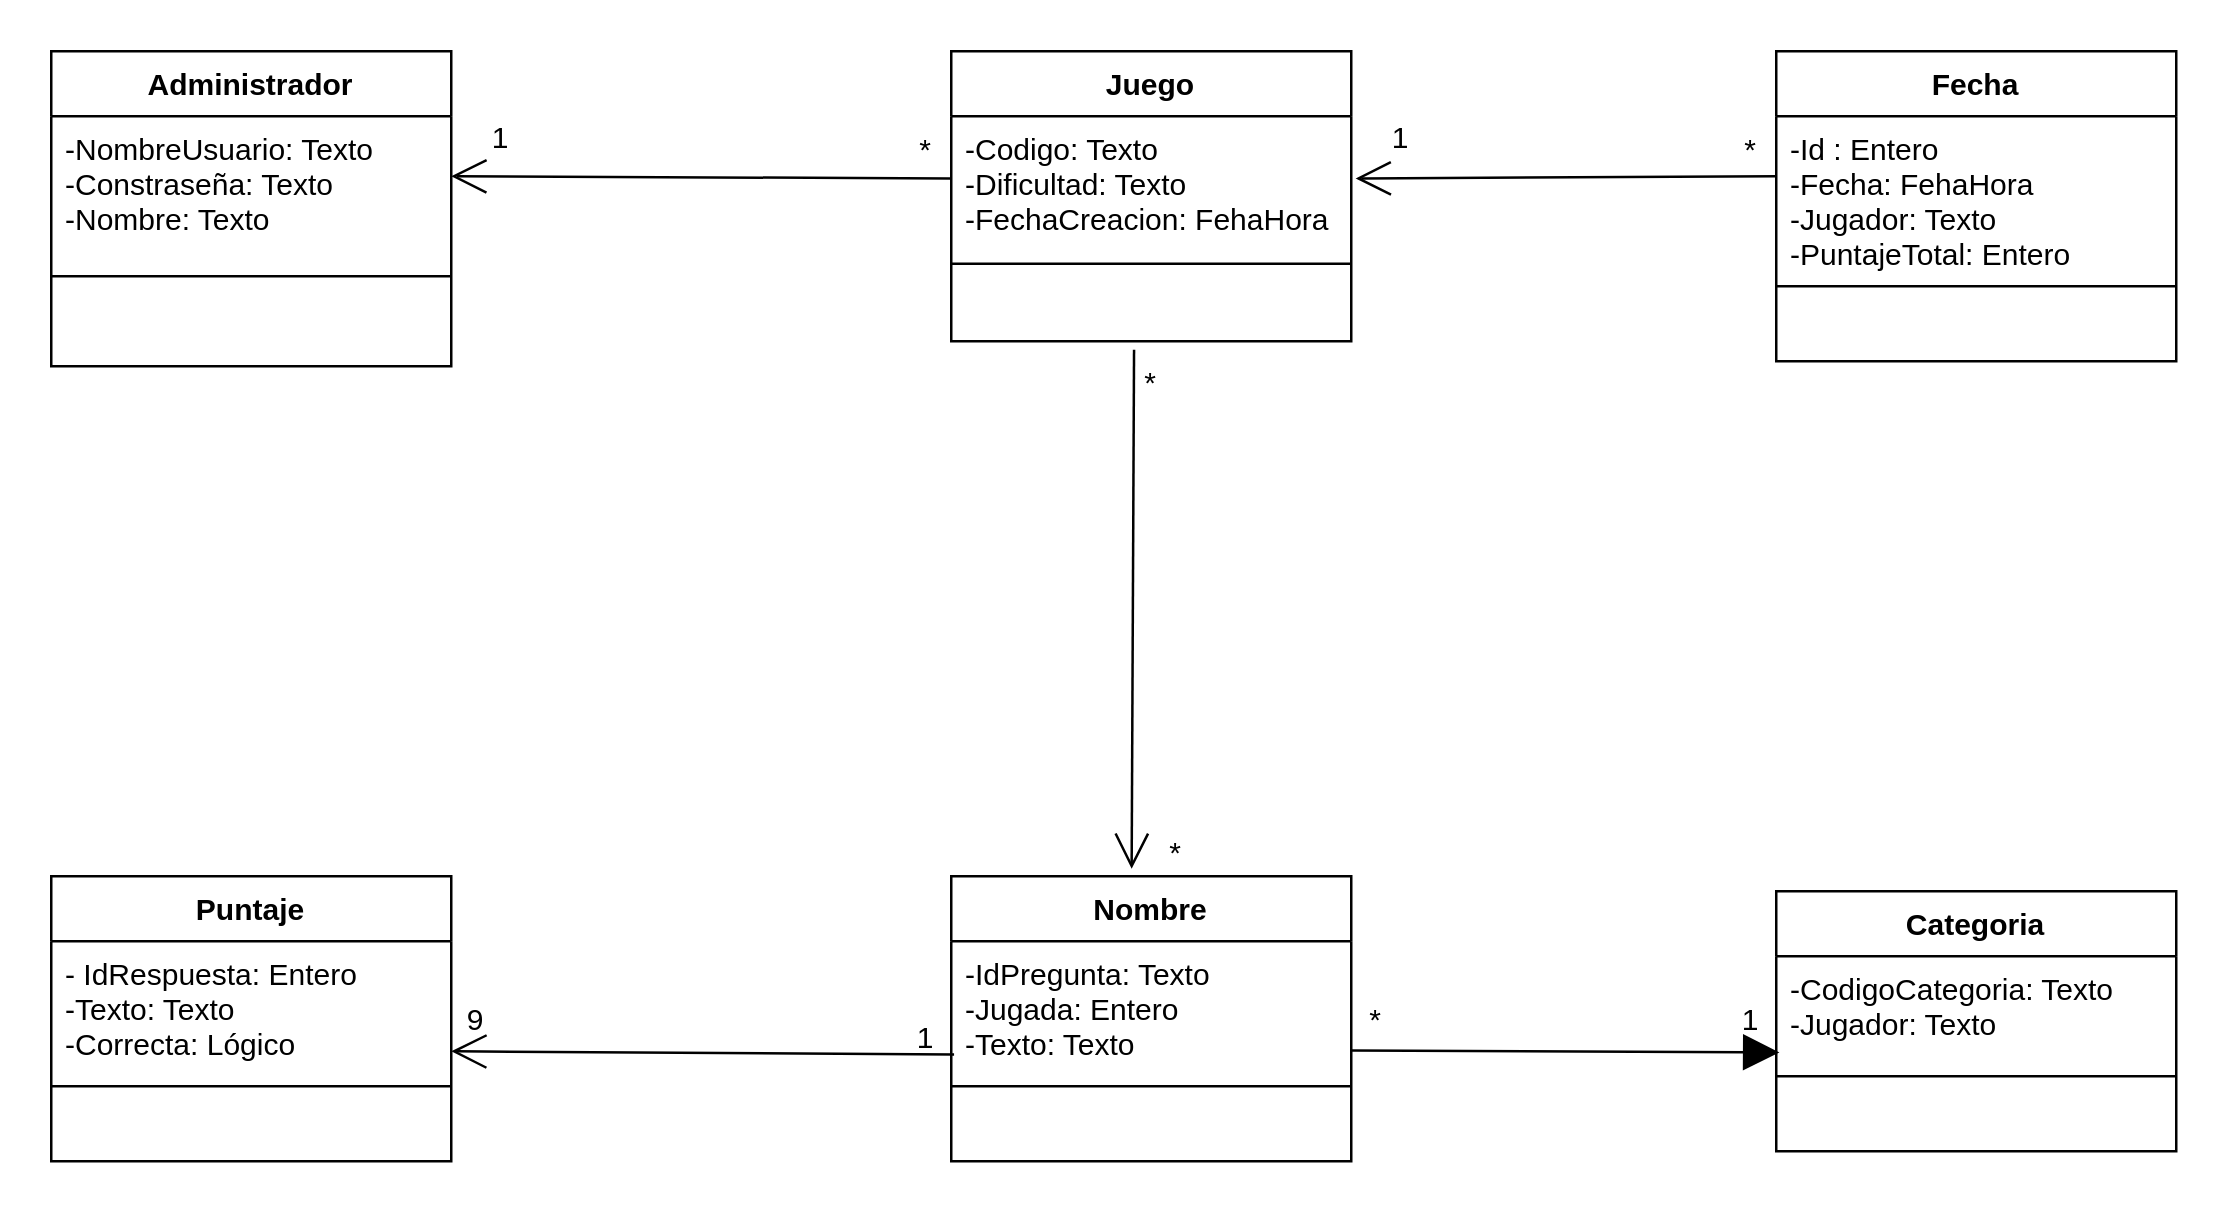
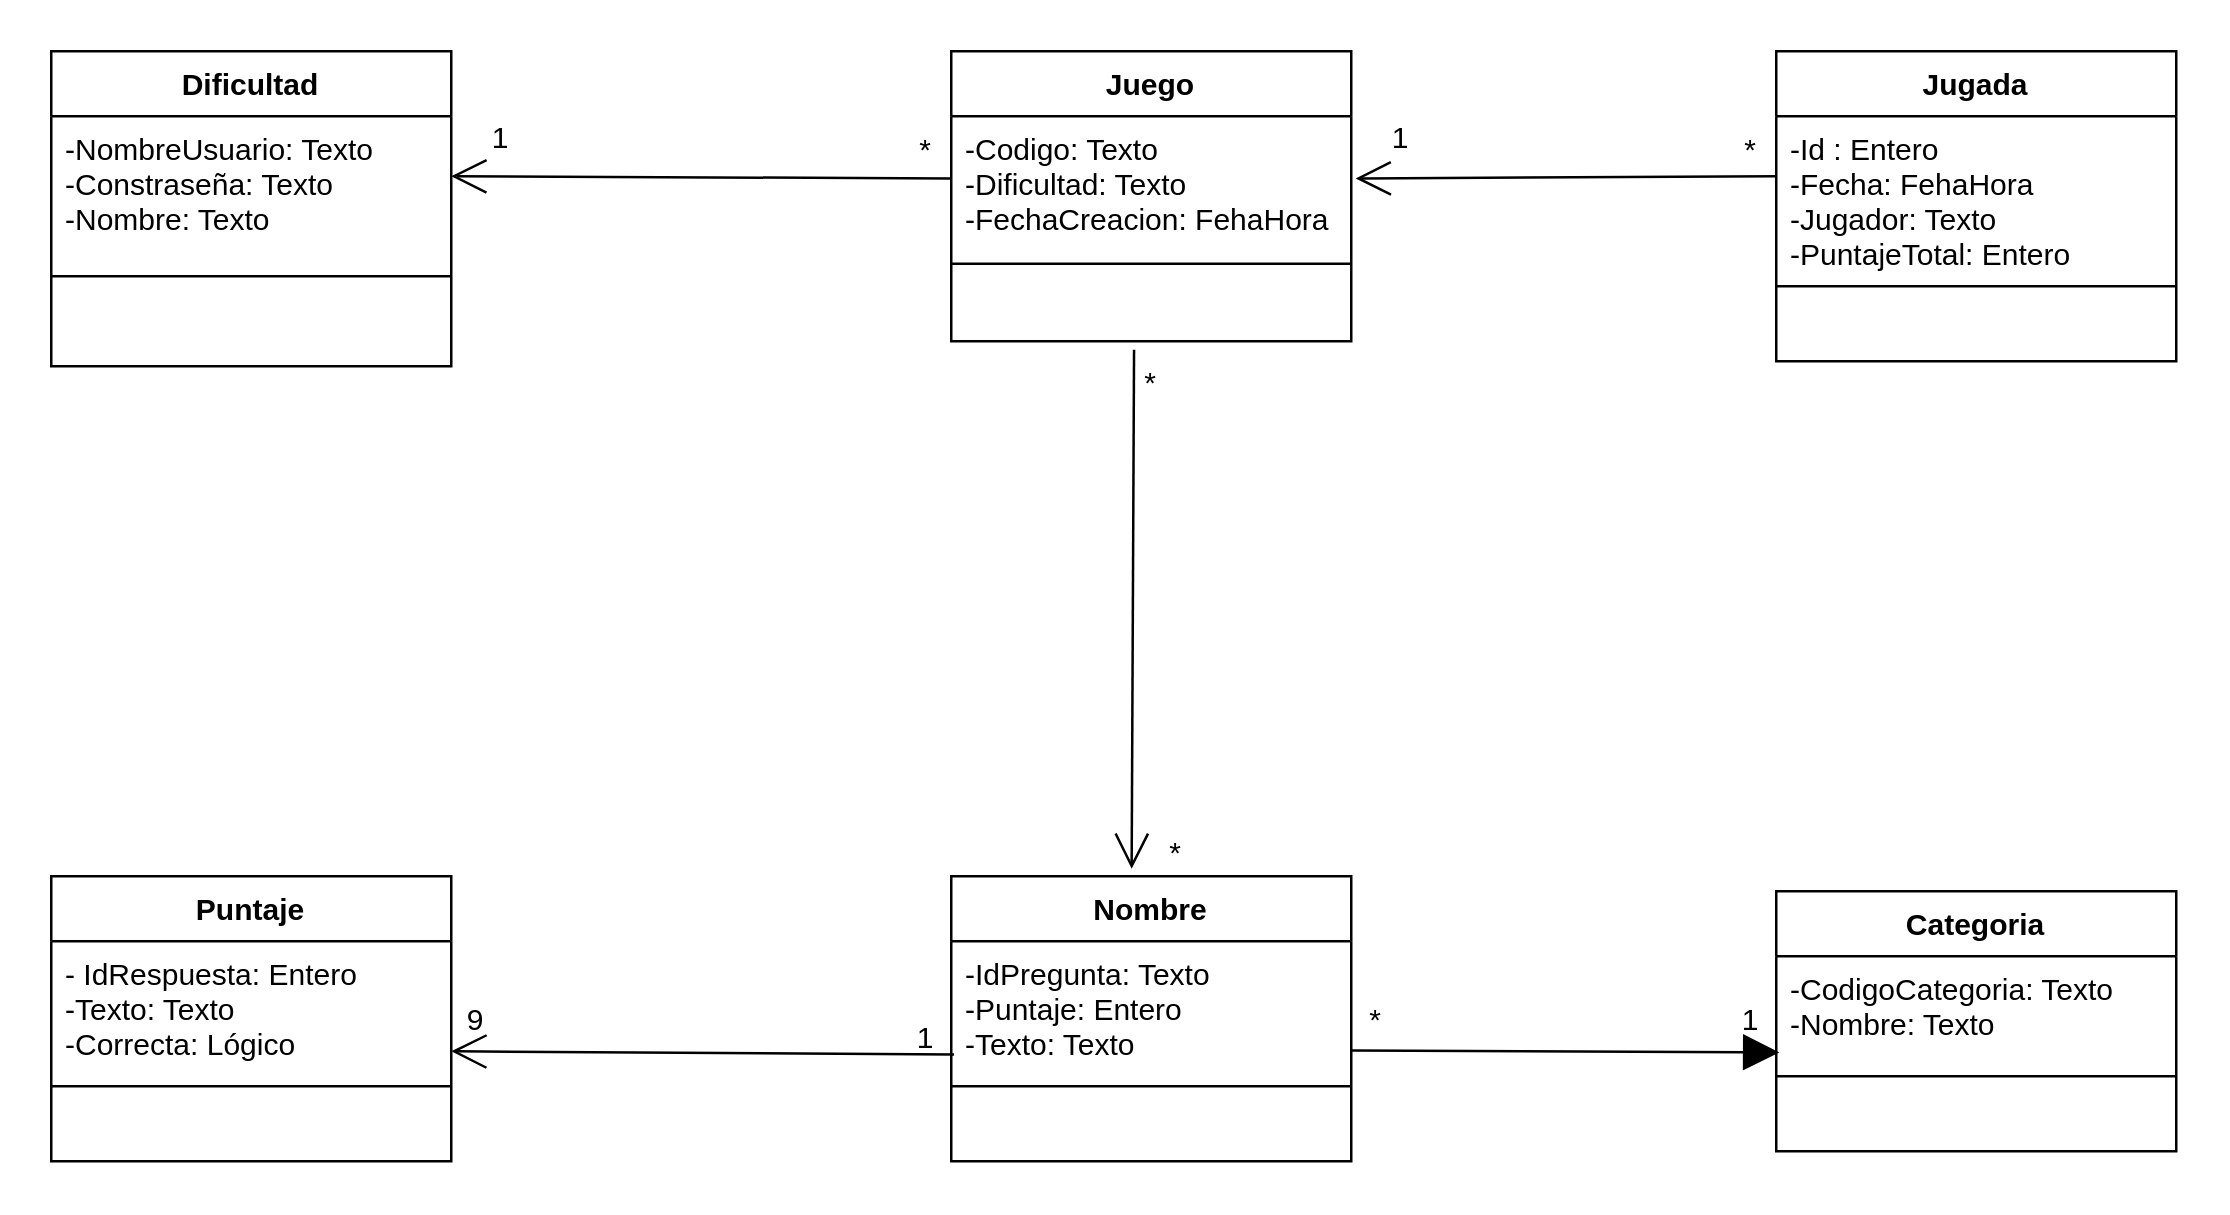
(250, 85) -> (250, 85)
(1975, 85) -> (1975, 85)
(1108, 975) -> (1108, 975)
(1968, 990) -> (1968, 990)
